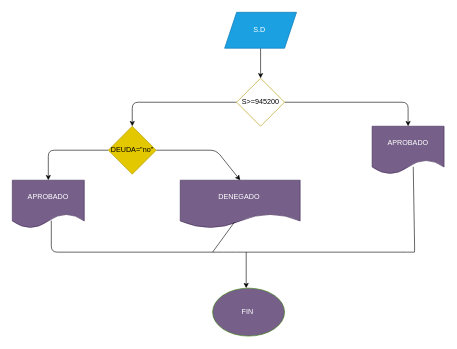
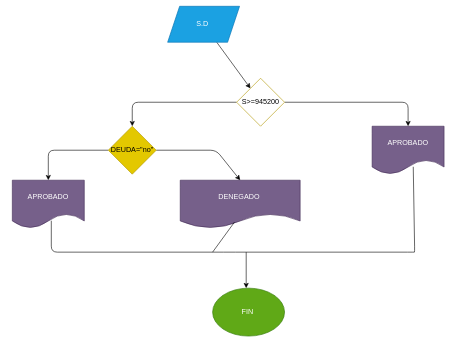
(261, 30) -> (204, 24)
(249, 312) -> (249, 312)
